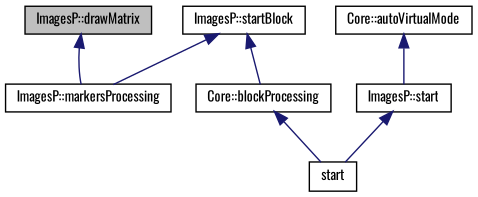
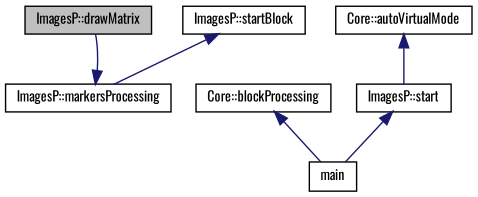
(79, 66) -> (98, 52)
(256, 66) -> none
(333, 177) -> (333, 177)
